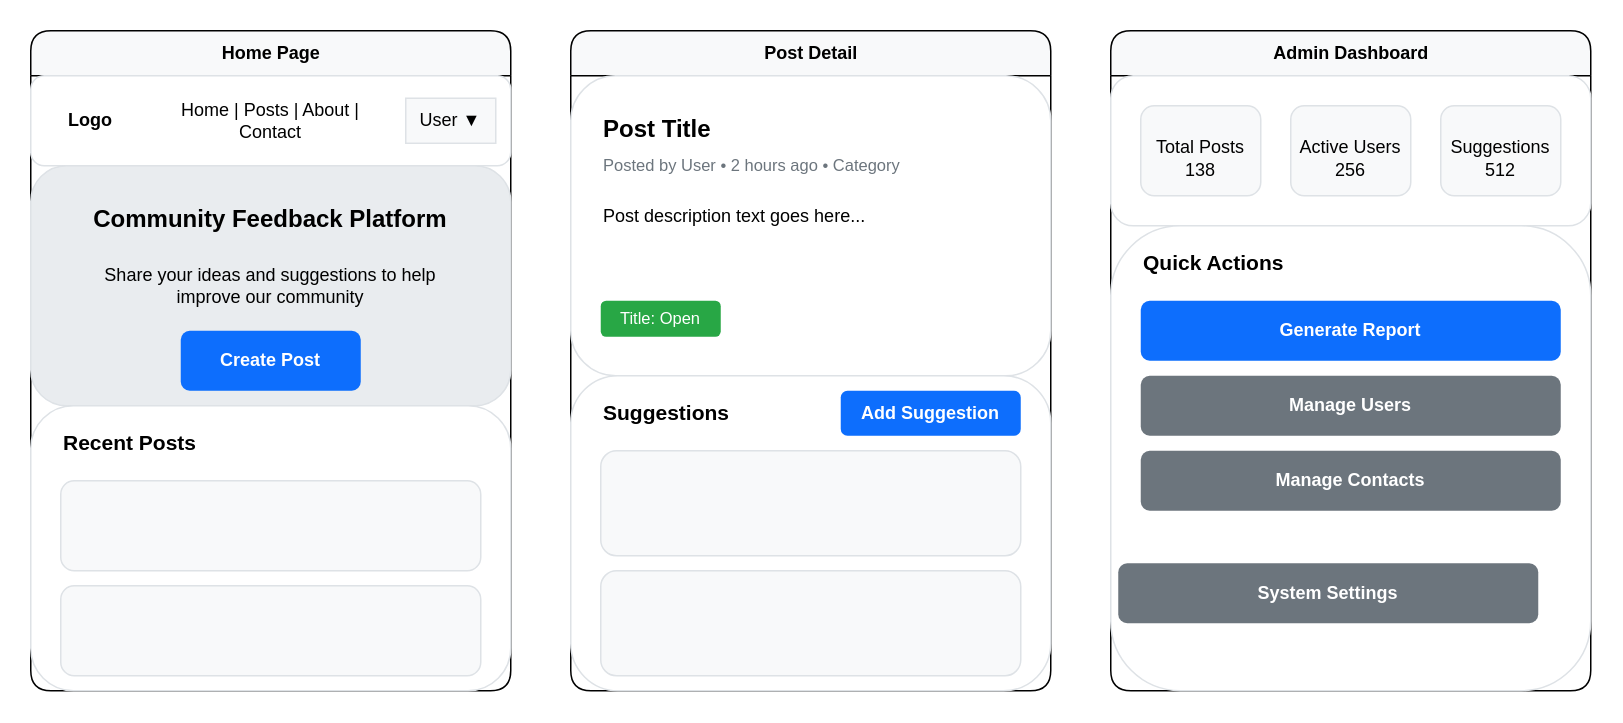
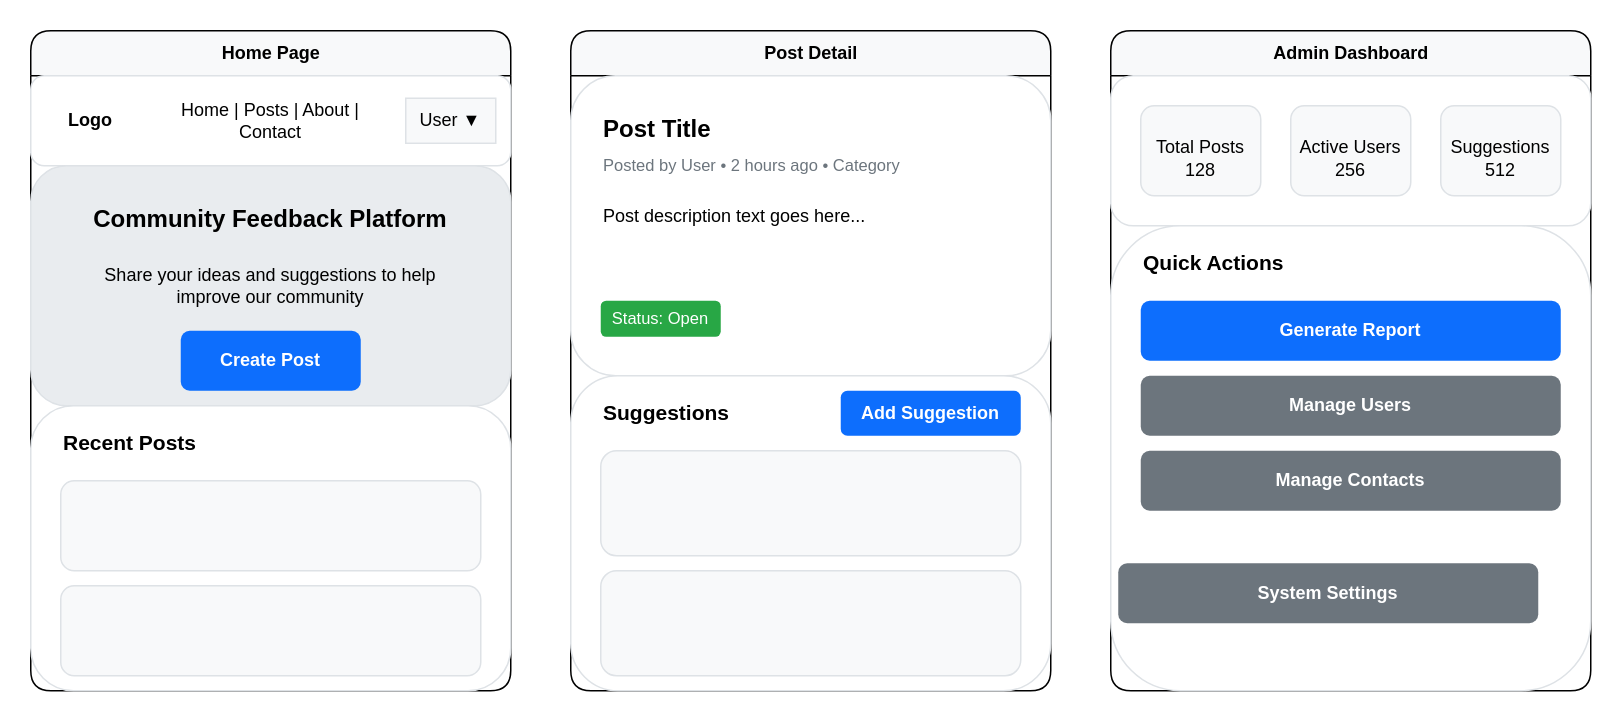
(1201, 158) -> (1201, 158)
(661, 319) -> (661, 319)
